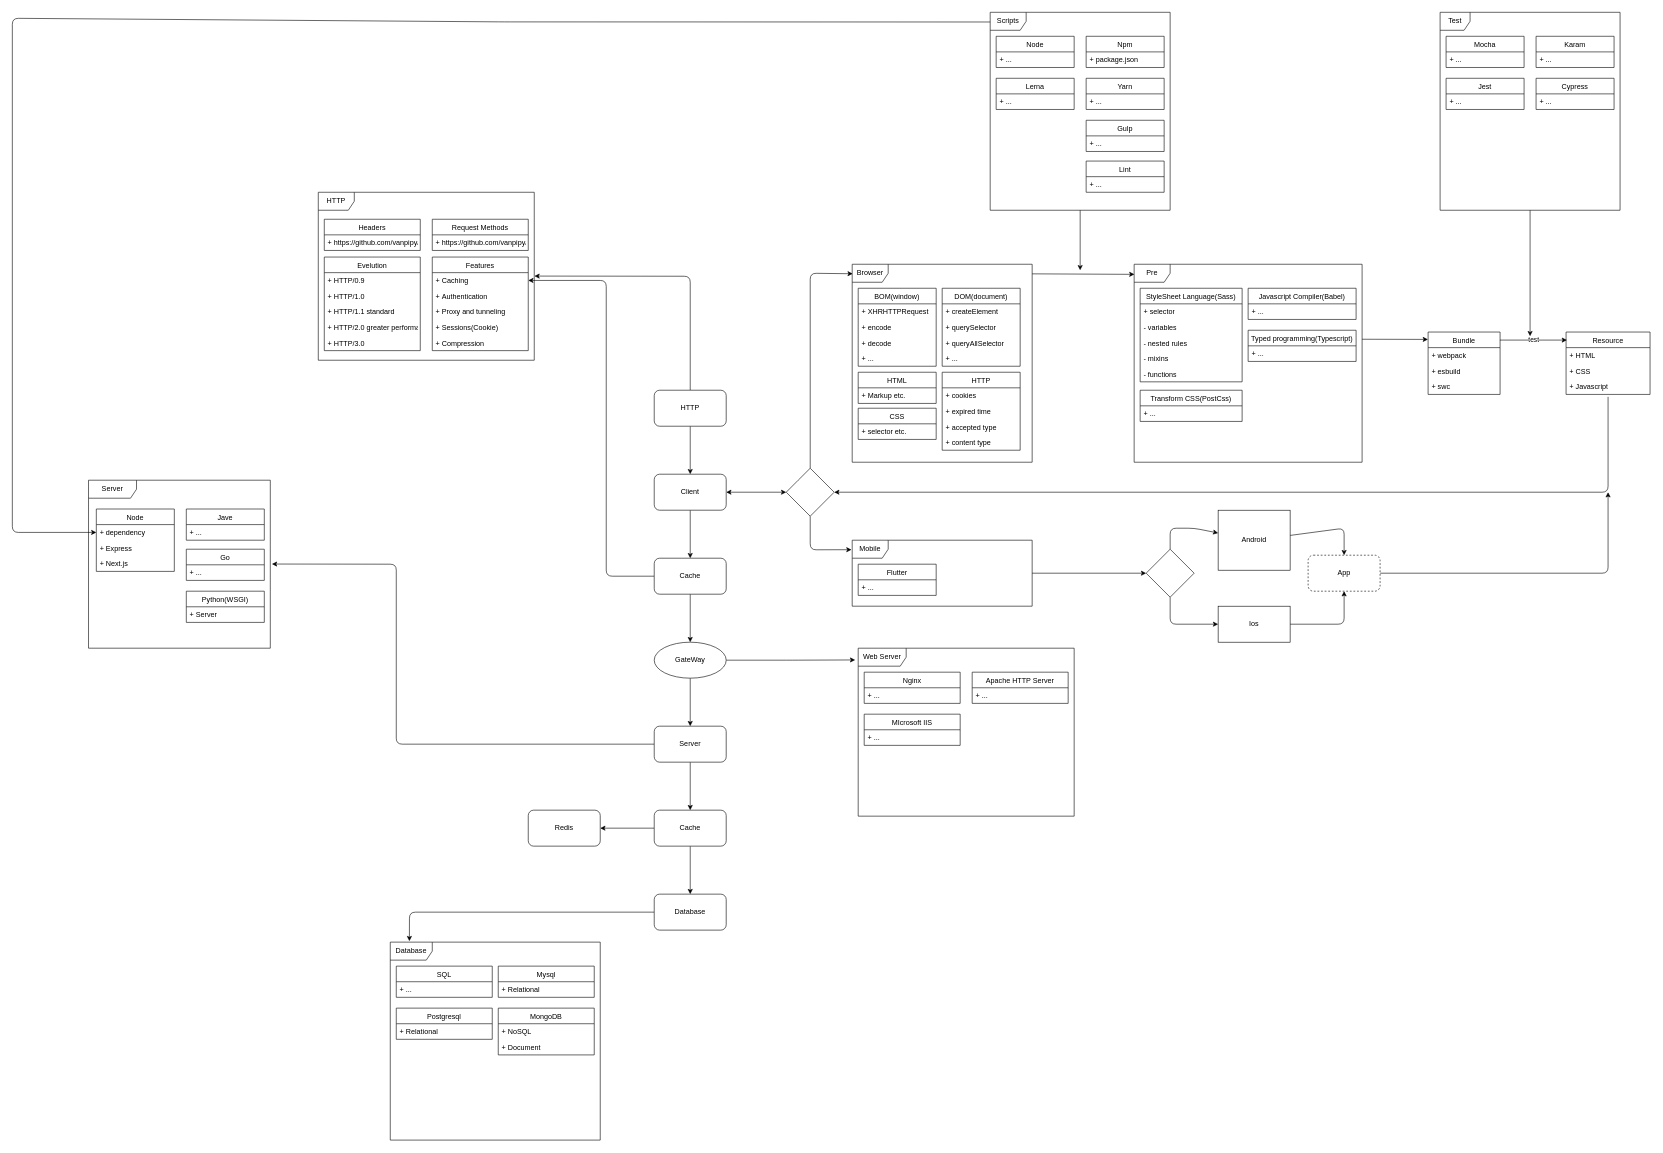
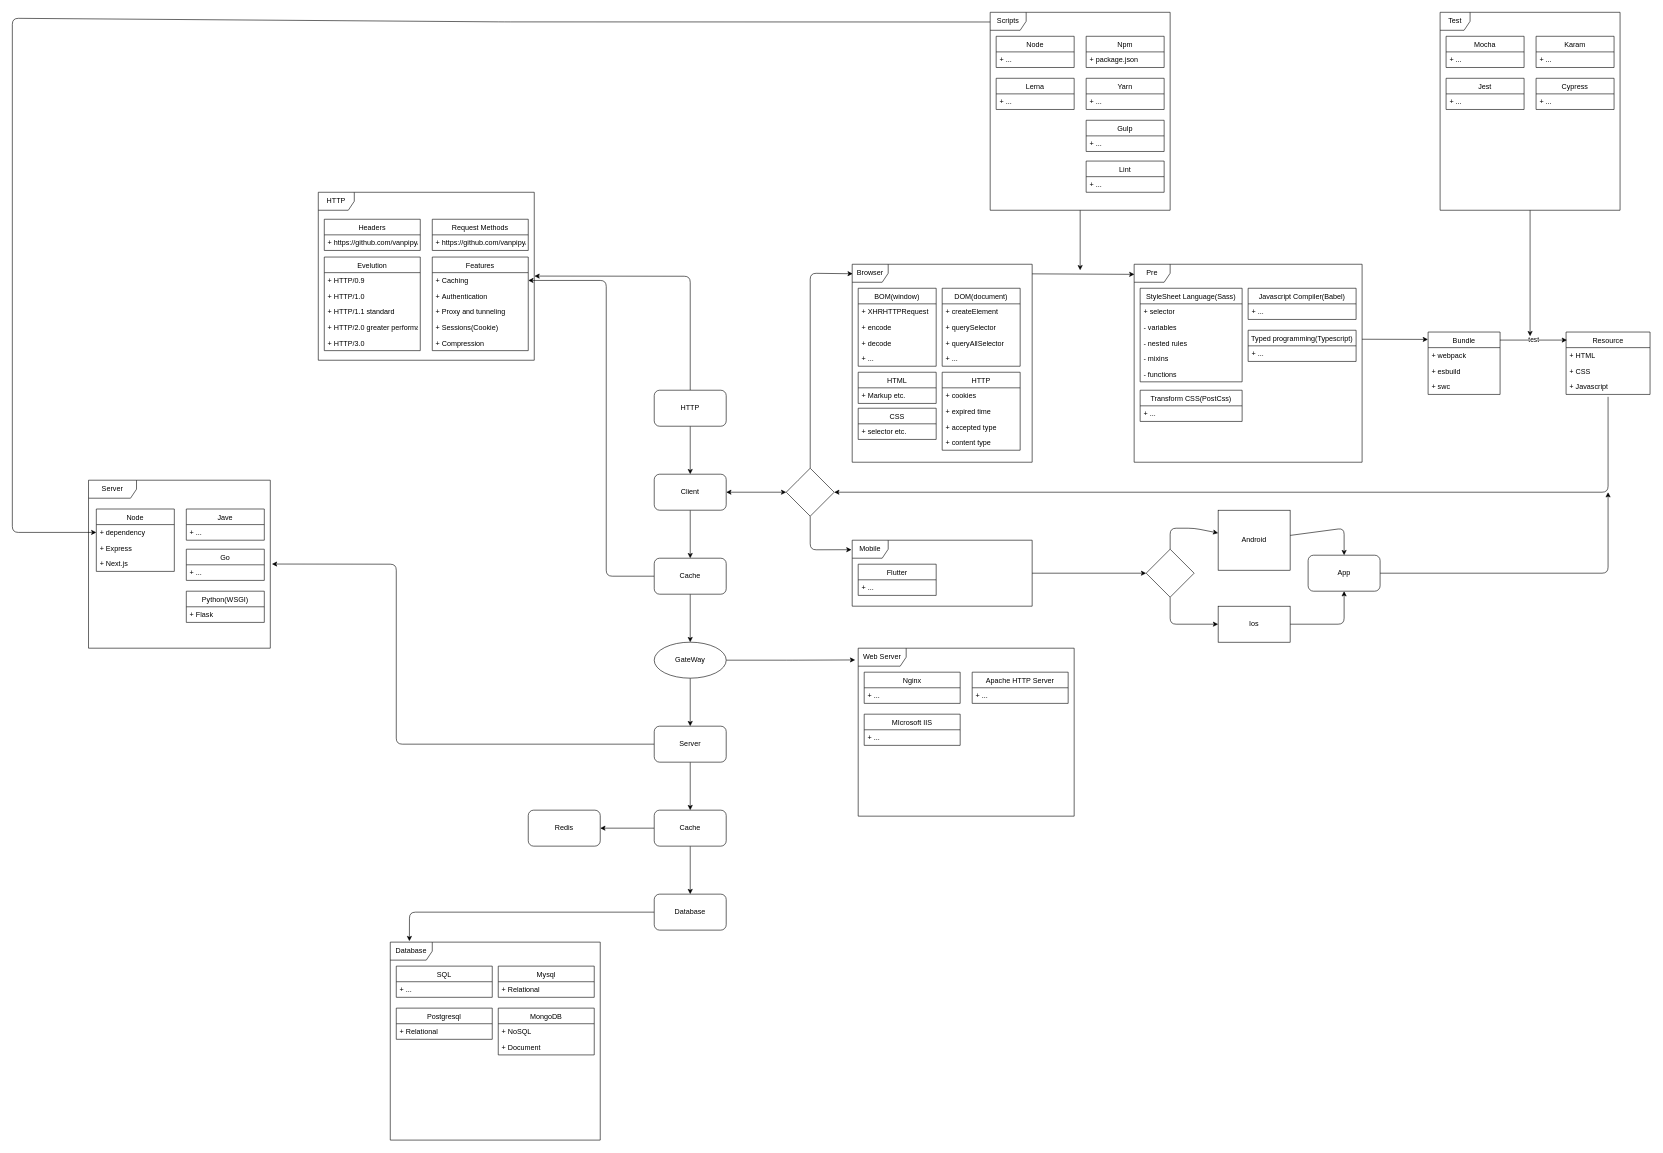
(1344, 573) -> (1344, 573)
(205, 615) -> (202, 615)
